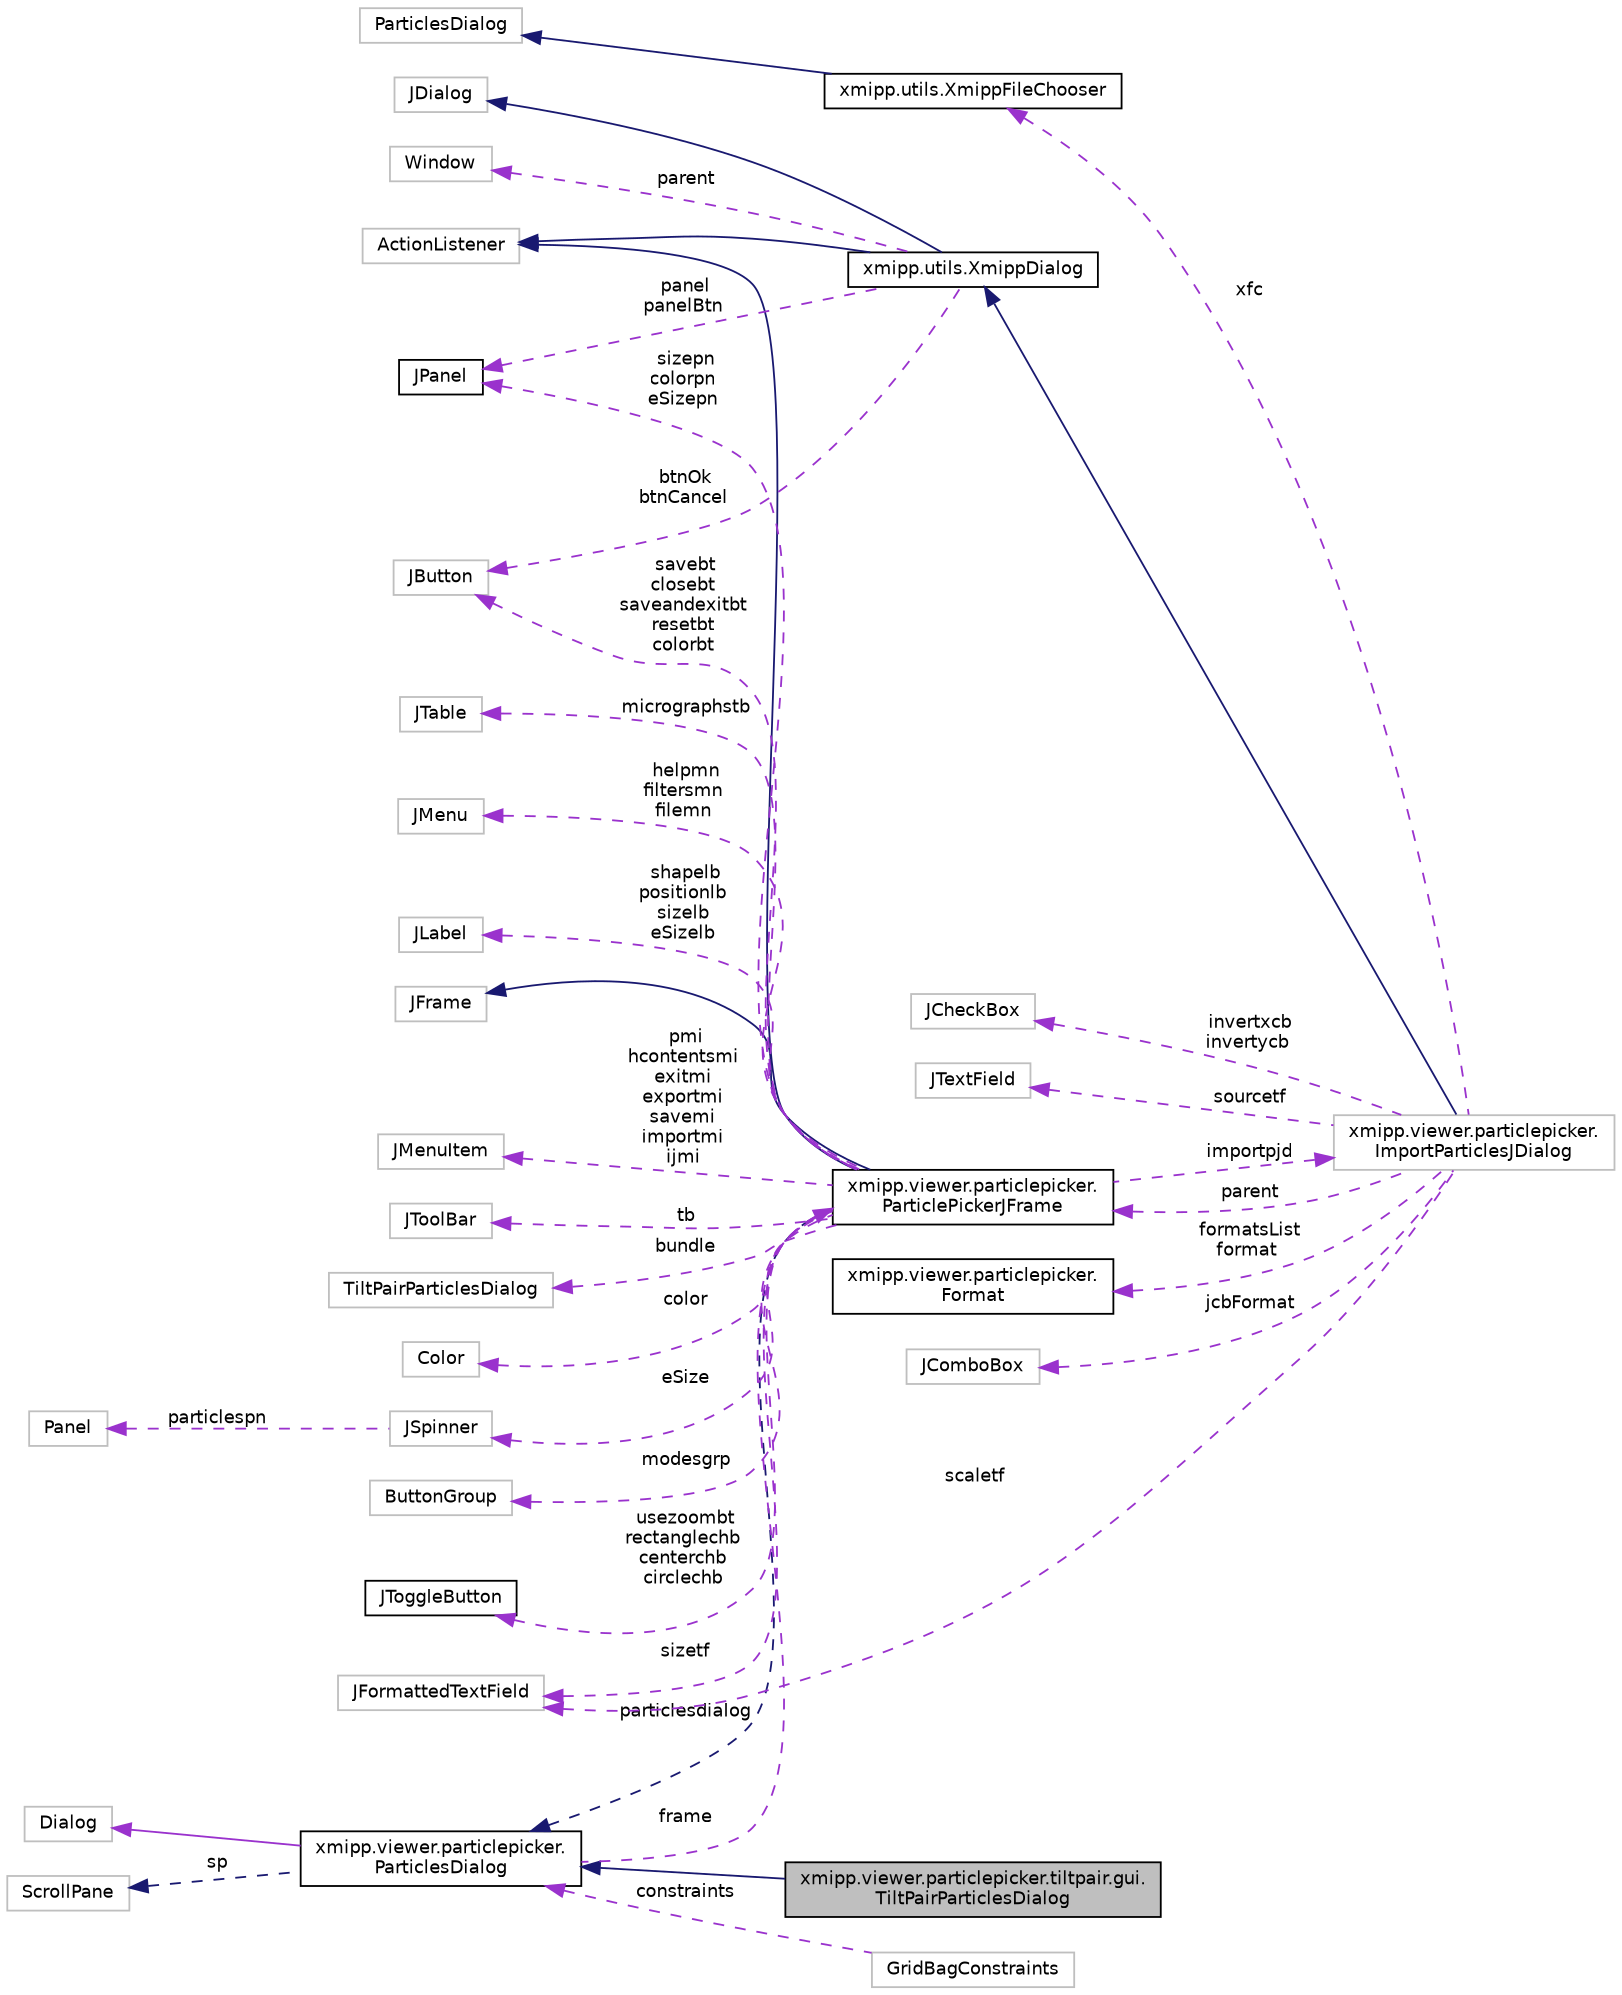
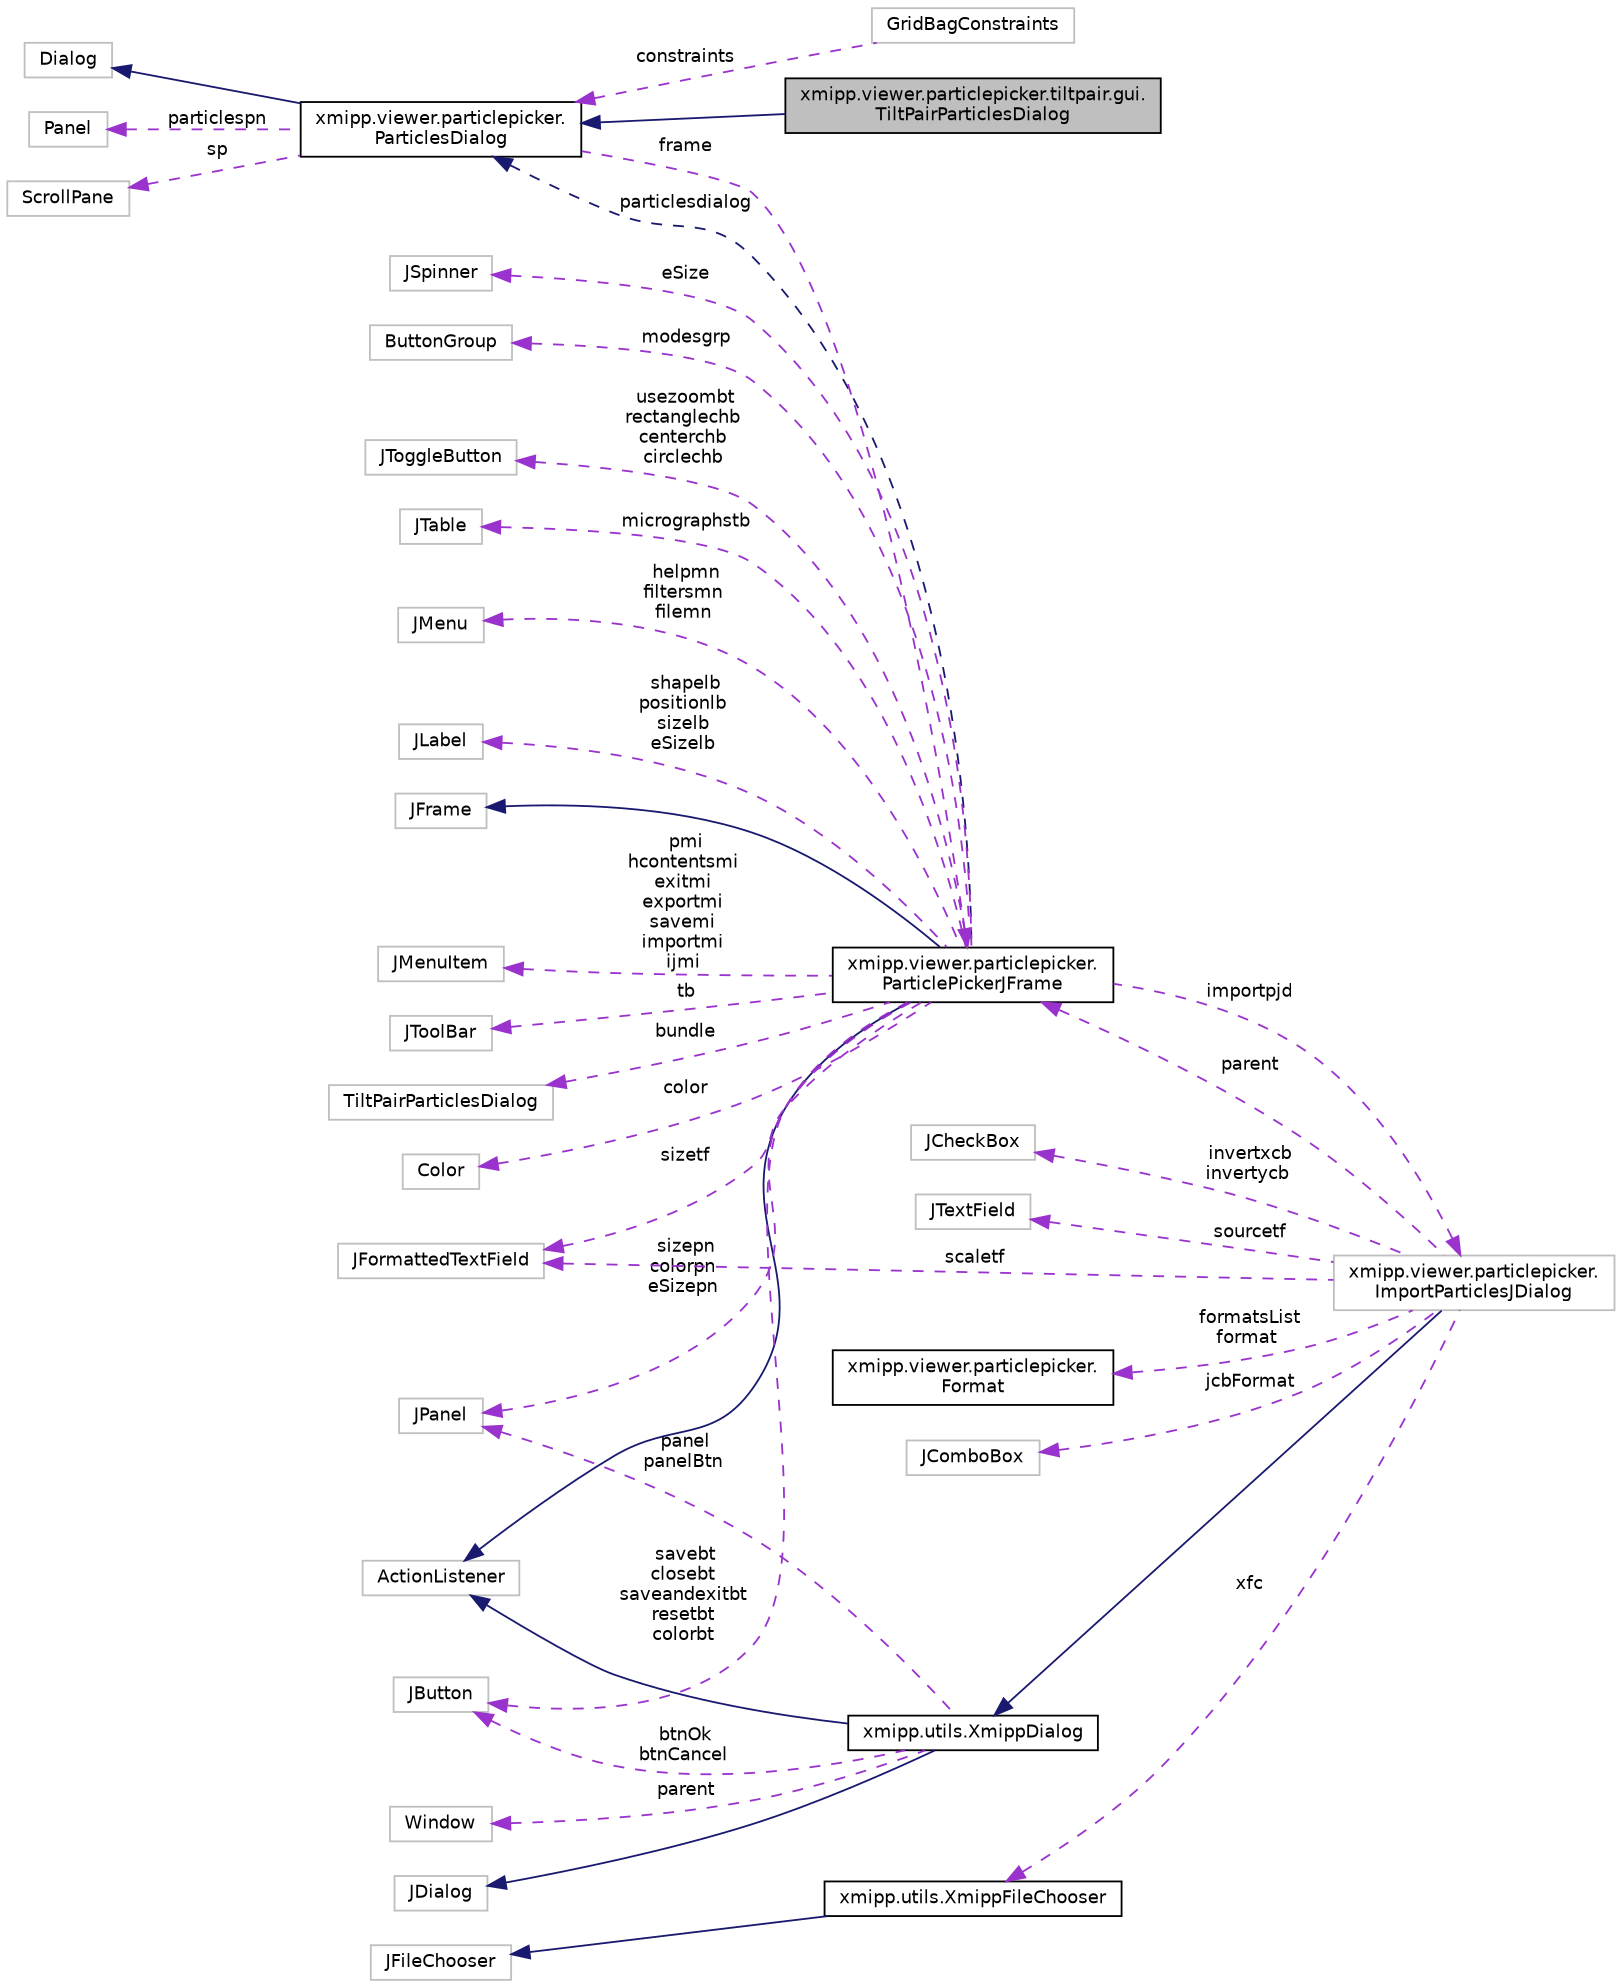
(441, 26) -> (441, 1963)
(441, 377) -> (441, 1416)
(258, 1429) -> (213, 129)
(441, 1598) -> (441, 457)
(216, 1838) -> (216, 87)
(224, 1879) -> (224, 170)
